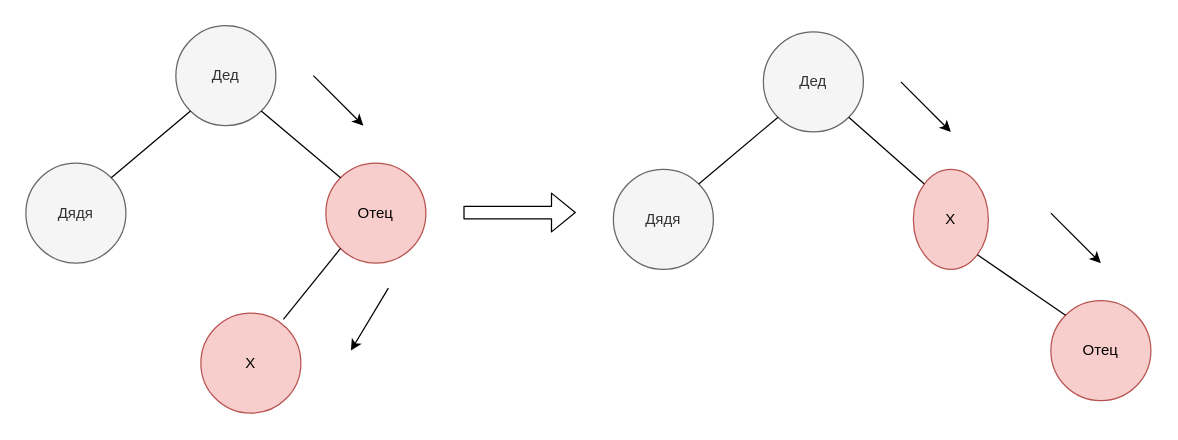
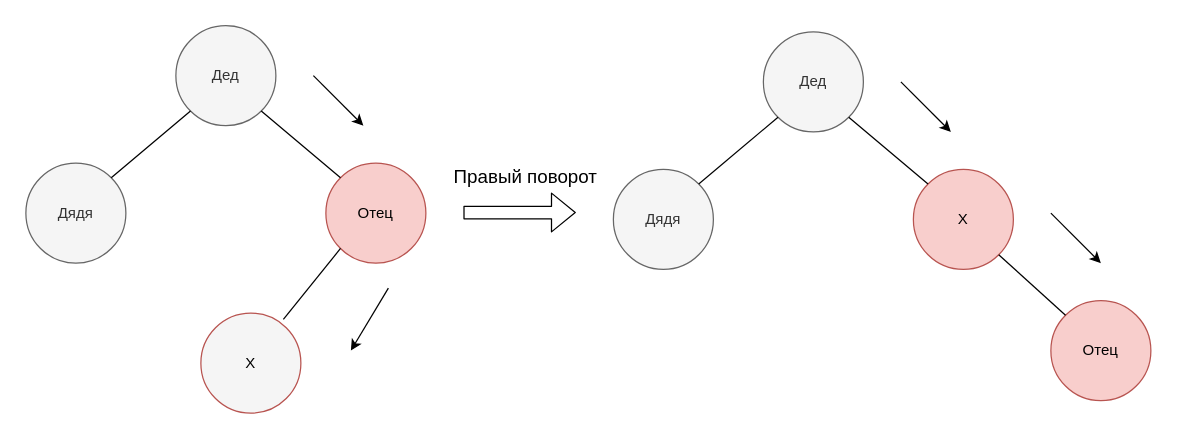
none -> (526, 176)
(951, 219) -> (963, 219)
(251, 363) -> (251, 363)
